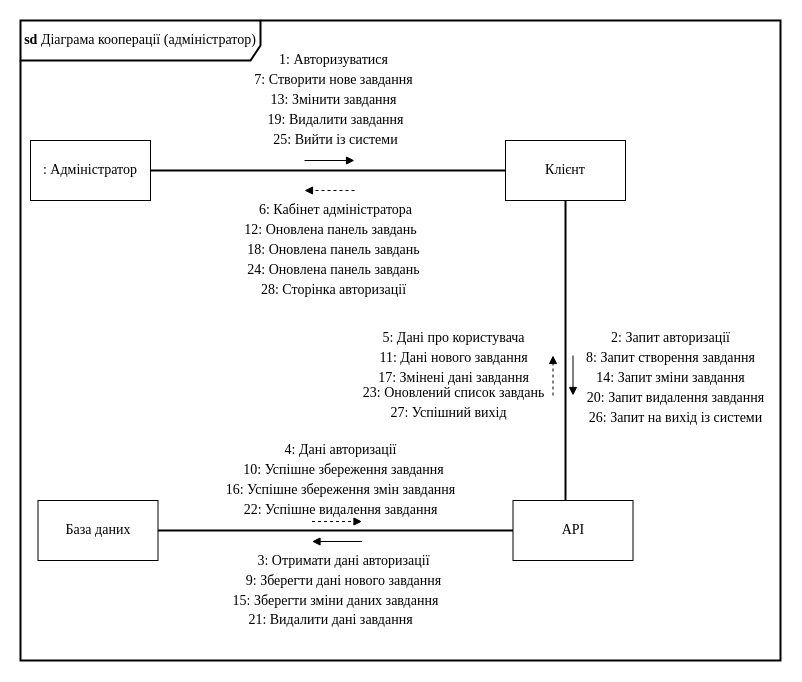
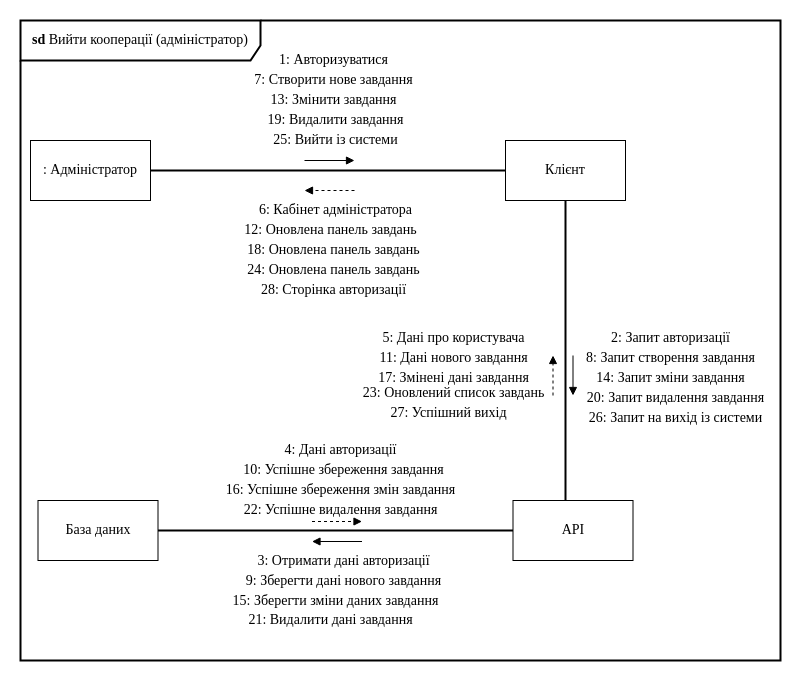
(141, 41) -> (141, 41)
